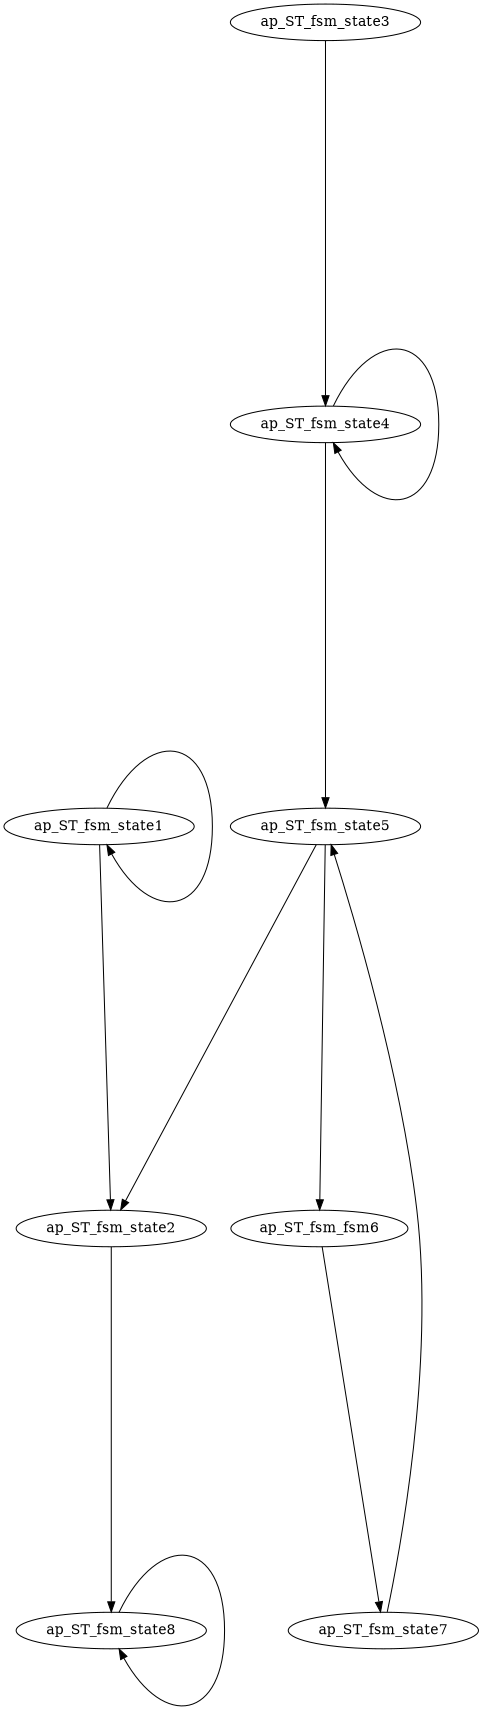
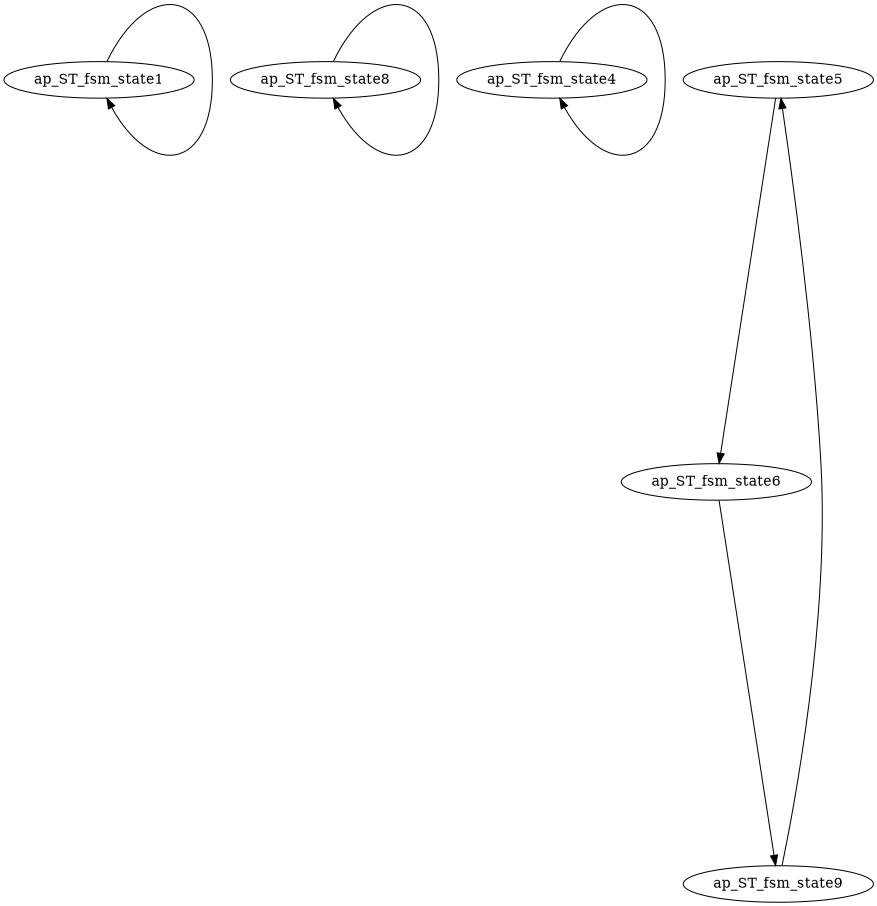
(325, 22) -> none
(325, 620) -> none
(111, 1228) -> none
(319, 1228) -> (716, 482)
(383, 1631) -> (778, 884)
